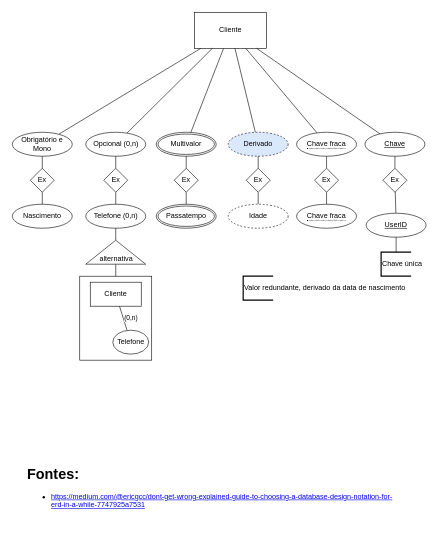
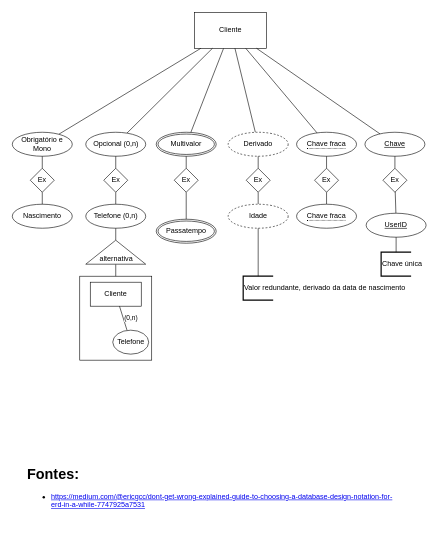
(258, 144) -> (258, 144)
(186, 216) -> (186, 231)
none -> (258, 251)
